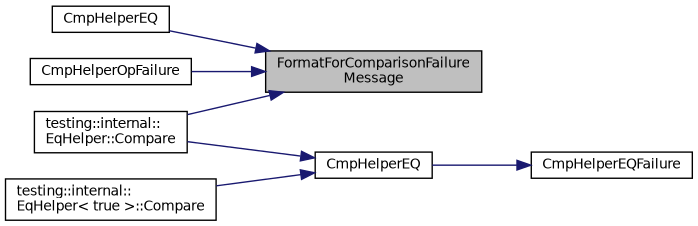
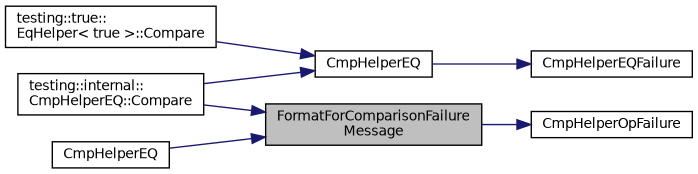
(222, 72) -> (499, 125)
(111, 132) -> (111, 94)
(111, 200) -> (111, 27)
